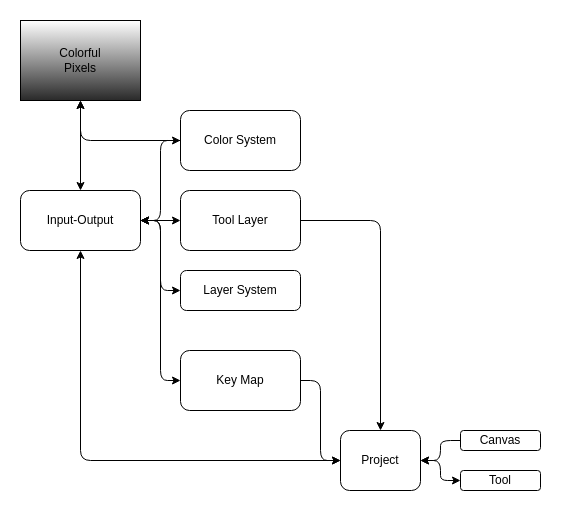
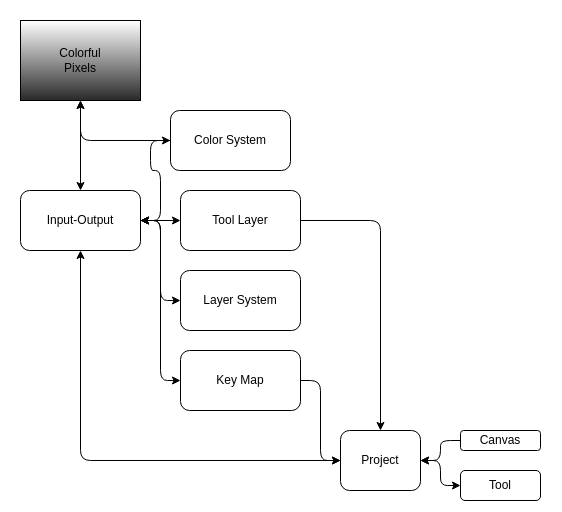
(241, 141) -> (231, 141)
(241, 291) -> (241, 301)
(501, 481) -> (501, 486)
